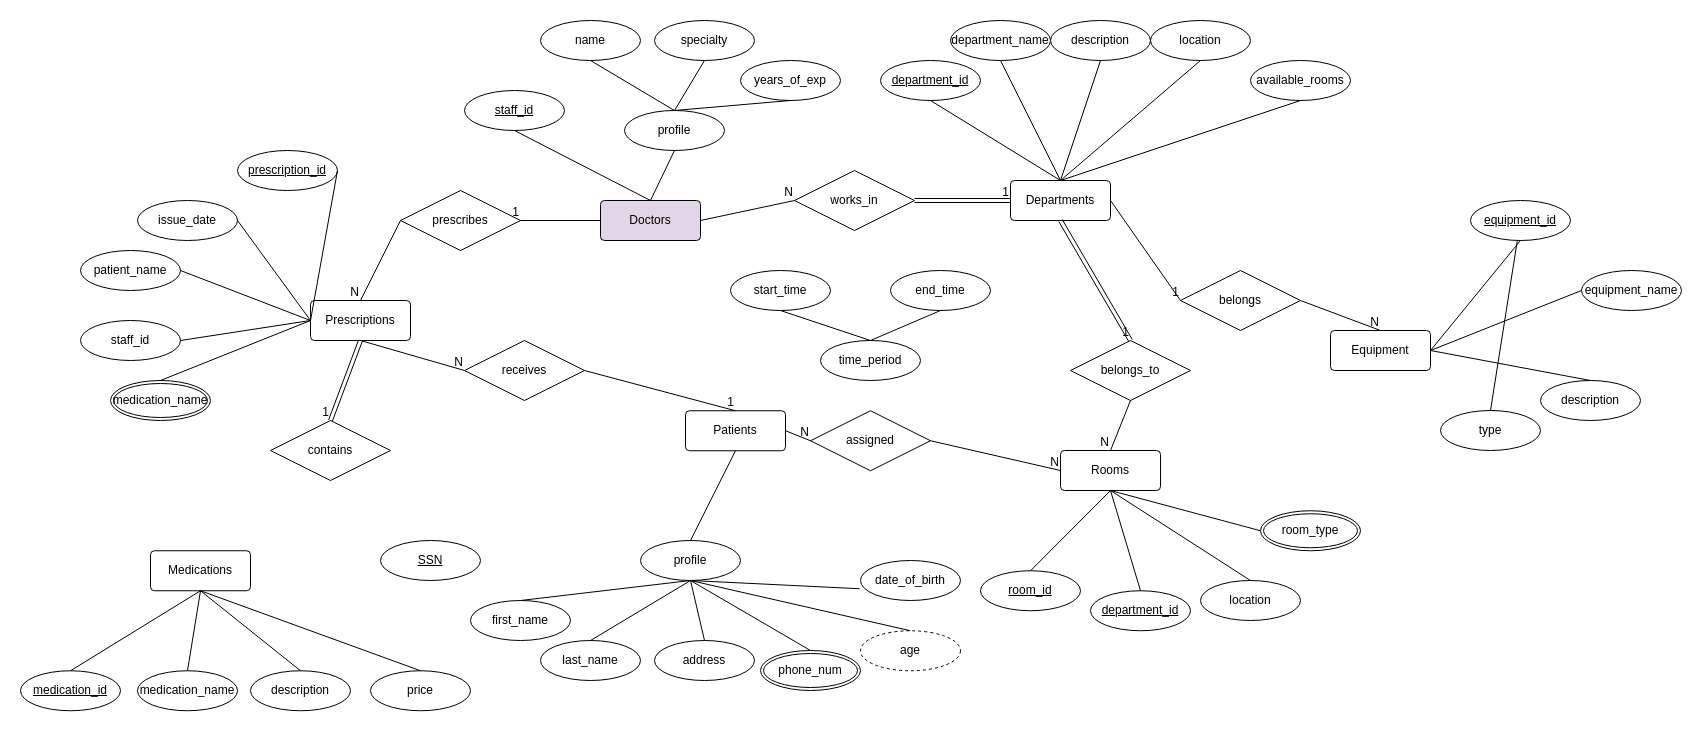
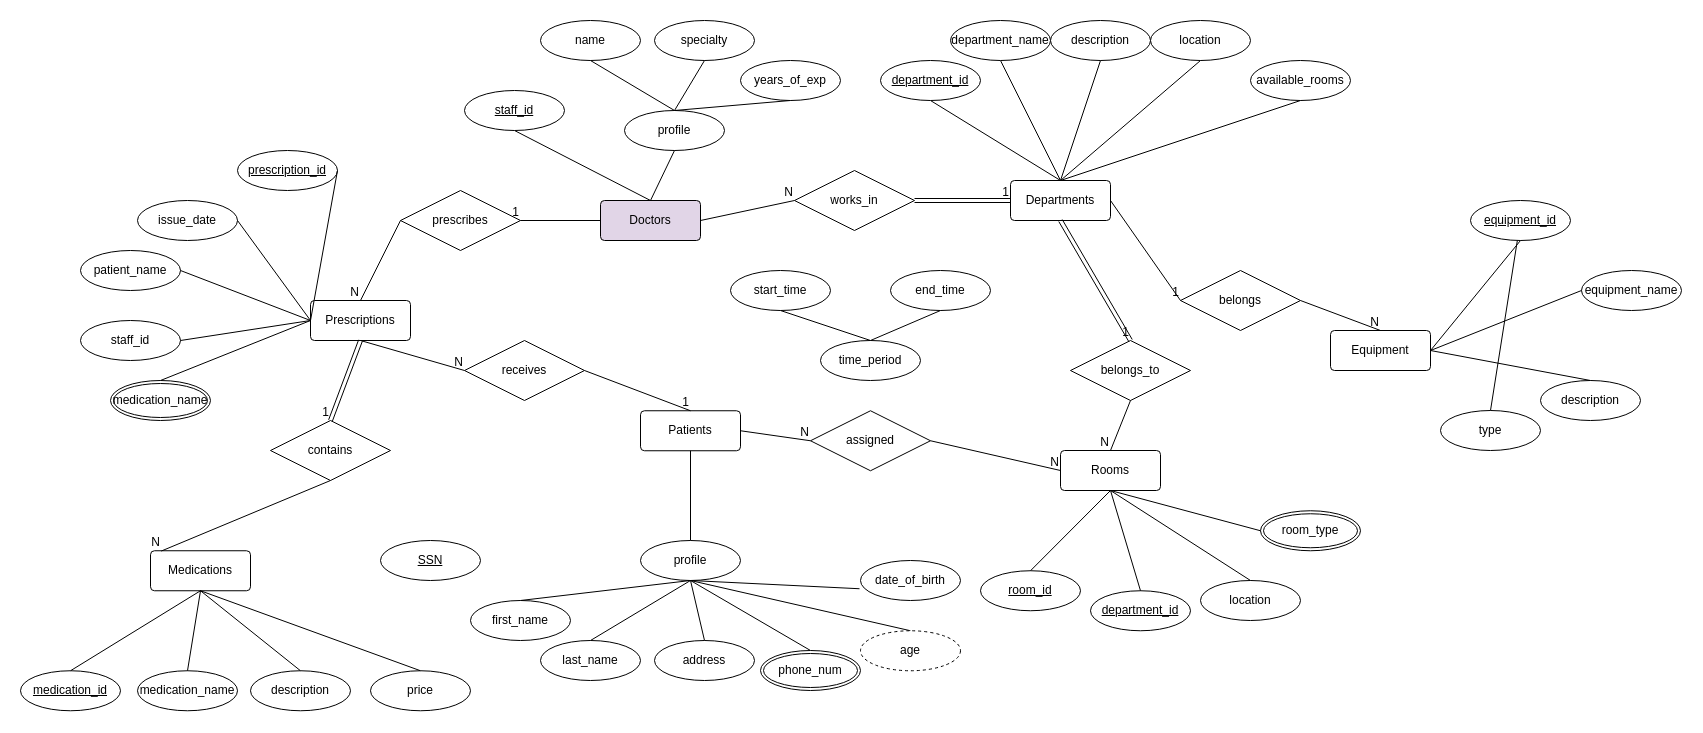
(736, 431) -> (691, 431)
none -> (246, 516)
